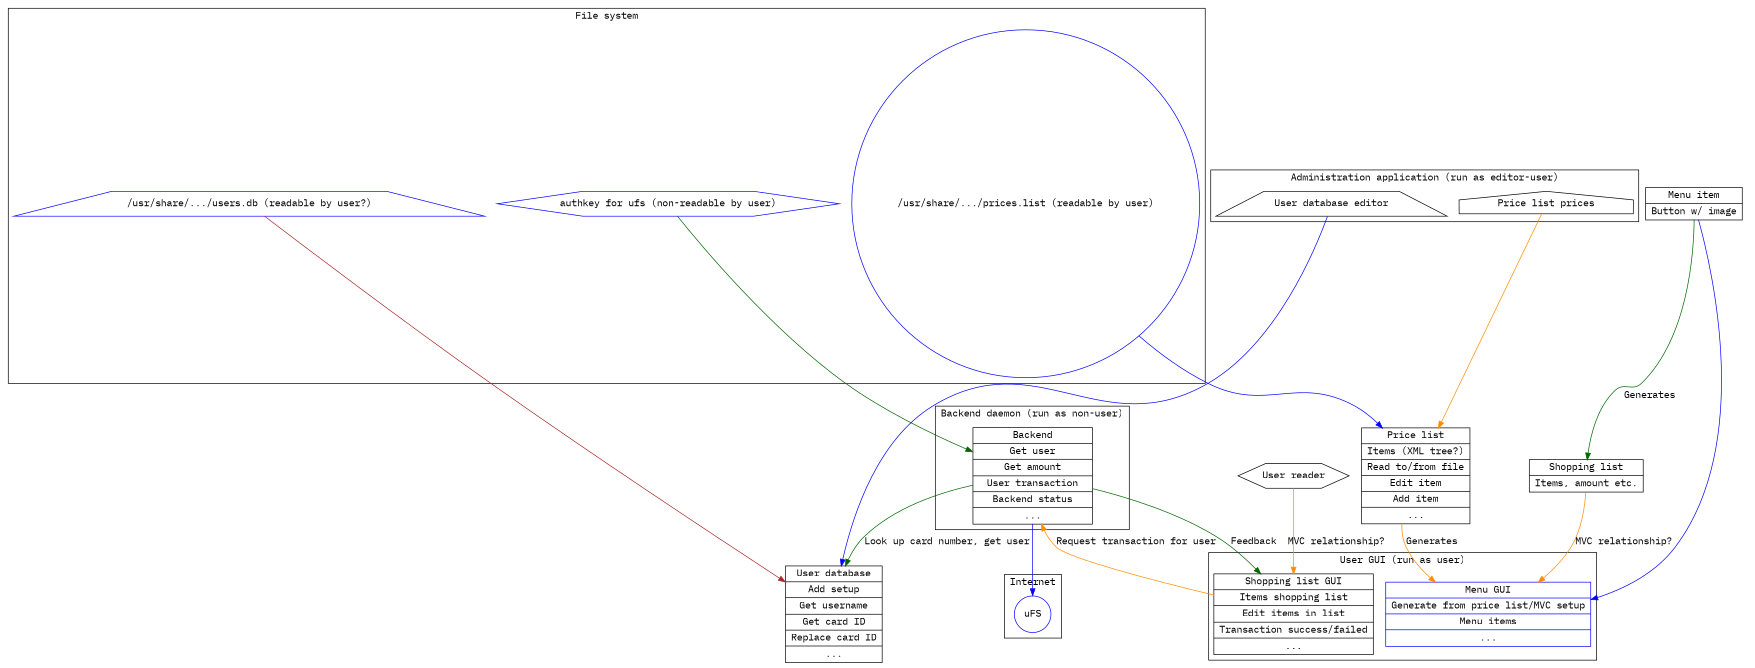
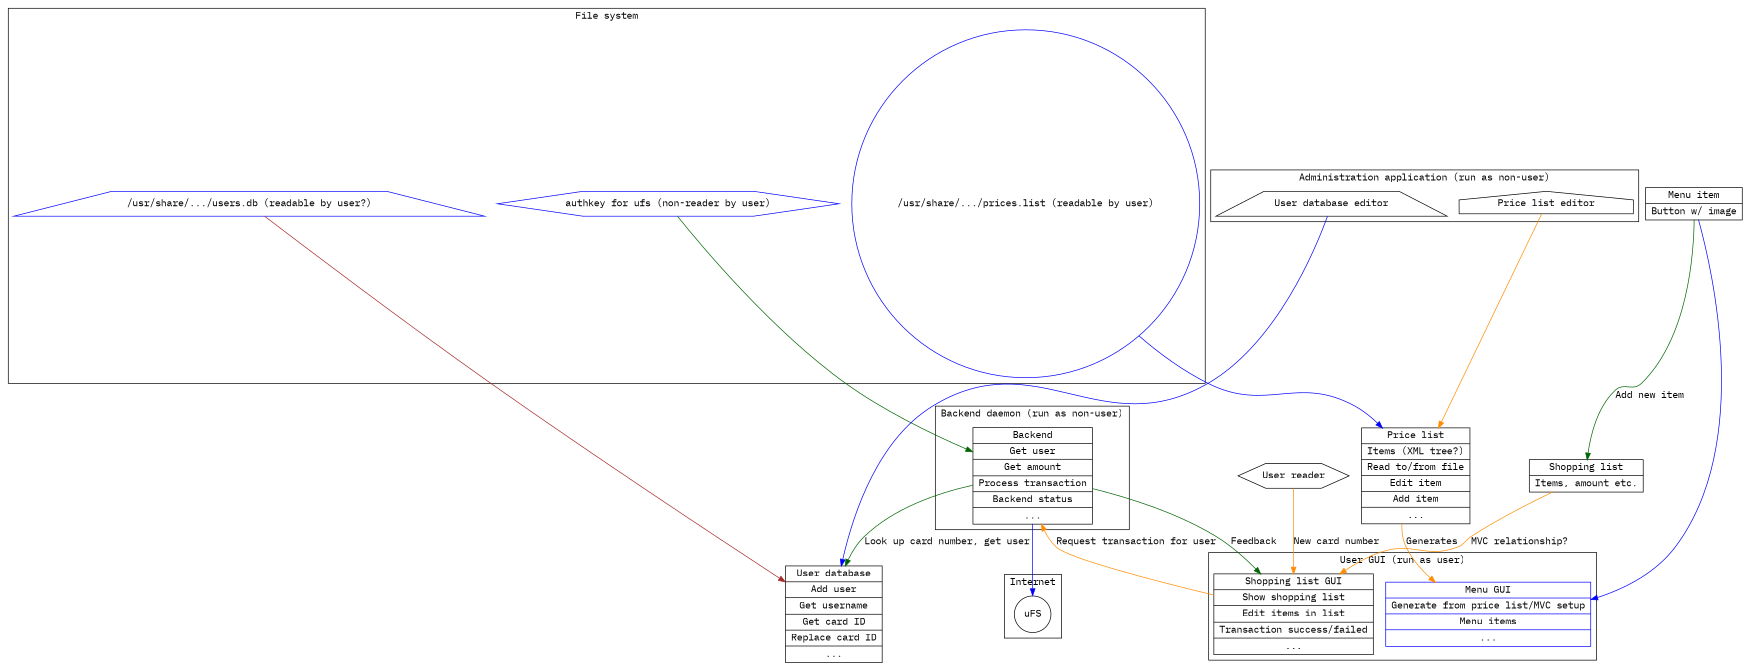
(1425, 178) -> (1425, 178)
(668, 204) -> (668, 204)
(1546, 204) -> (1546, 204)
(1650, 395) -> (1650, 395)
(1033, 483) -> (1033, 483)
(1575, 540) -> (1454, 548)
(1336, 542) -> (1336, 542)
(834, 589) -> (834, 589)
(1294, 597) -> (1294, 597)
(1033, 614) -> (1033, 614)
